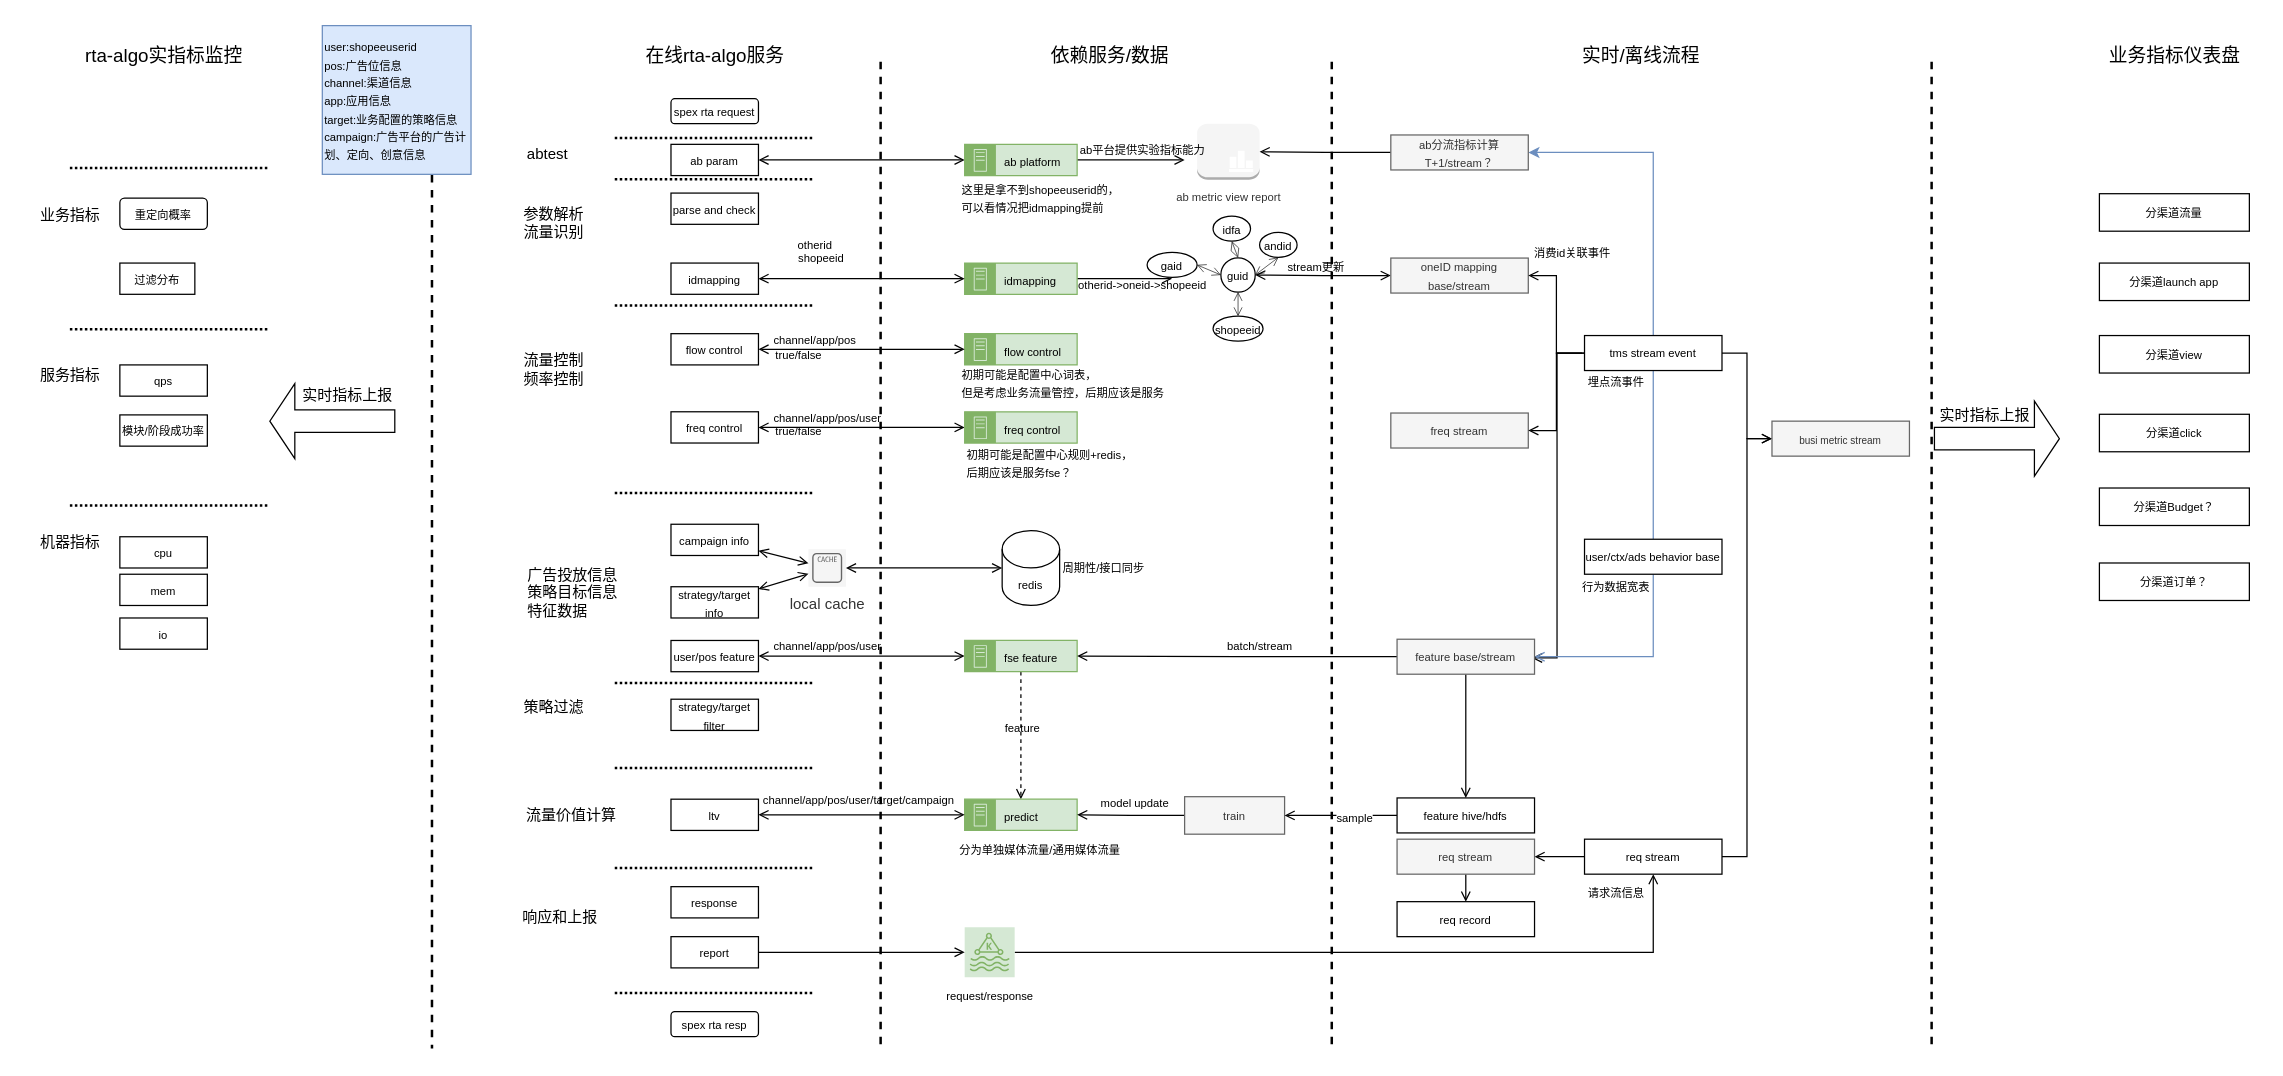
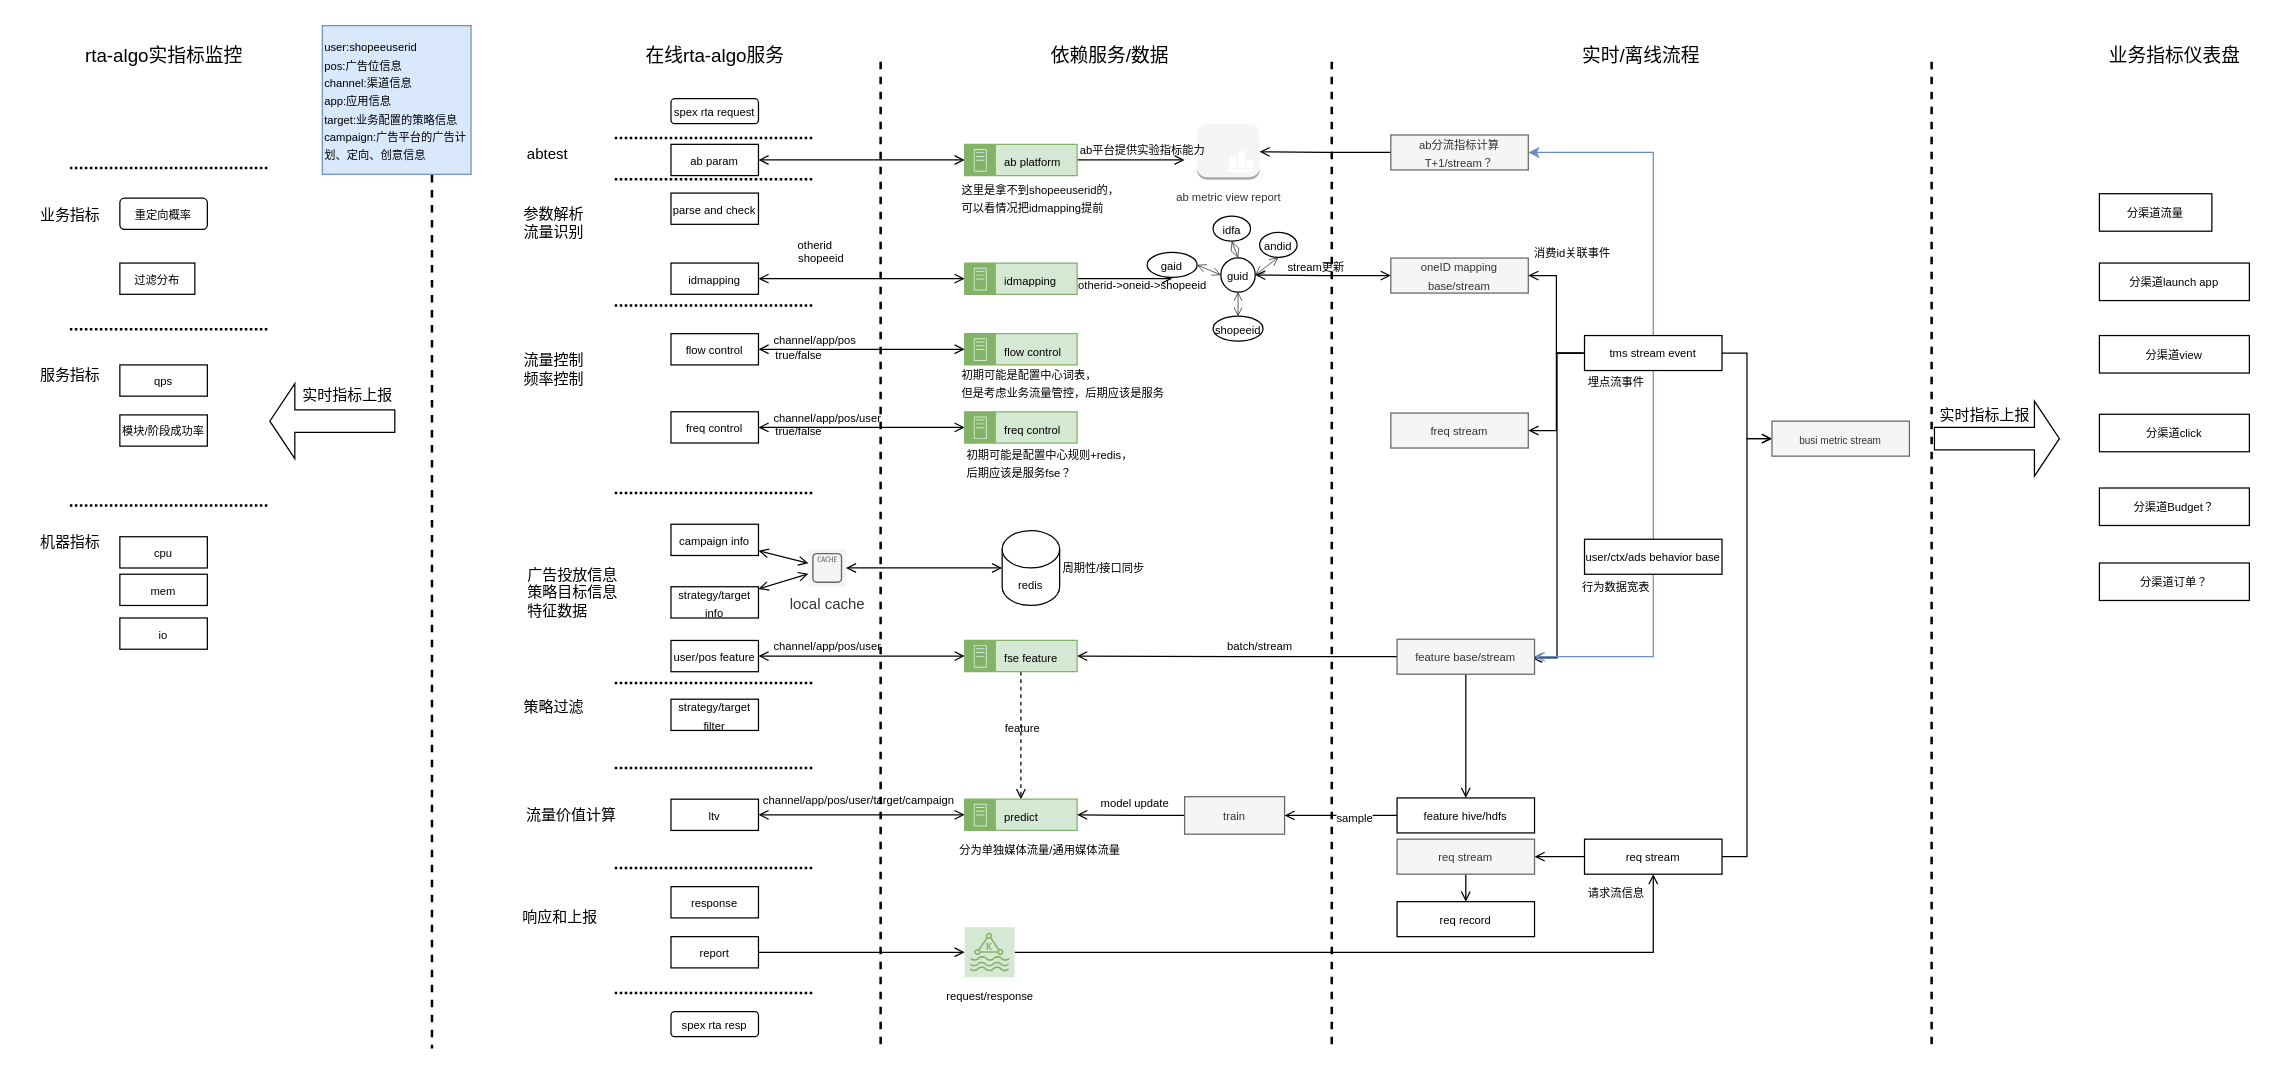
(2174, 213) -> (2156, 213)
